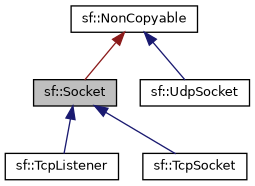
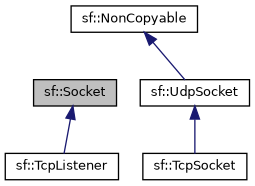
(100, 61) -> none
(141, 133) -> (195, 137)
